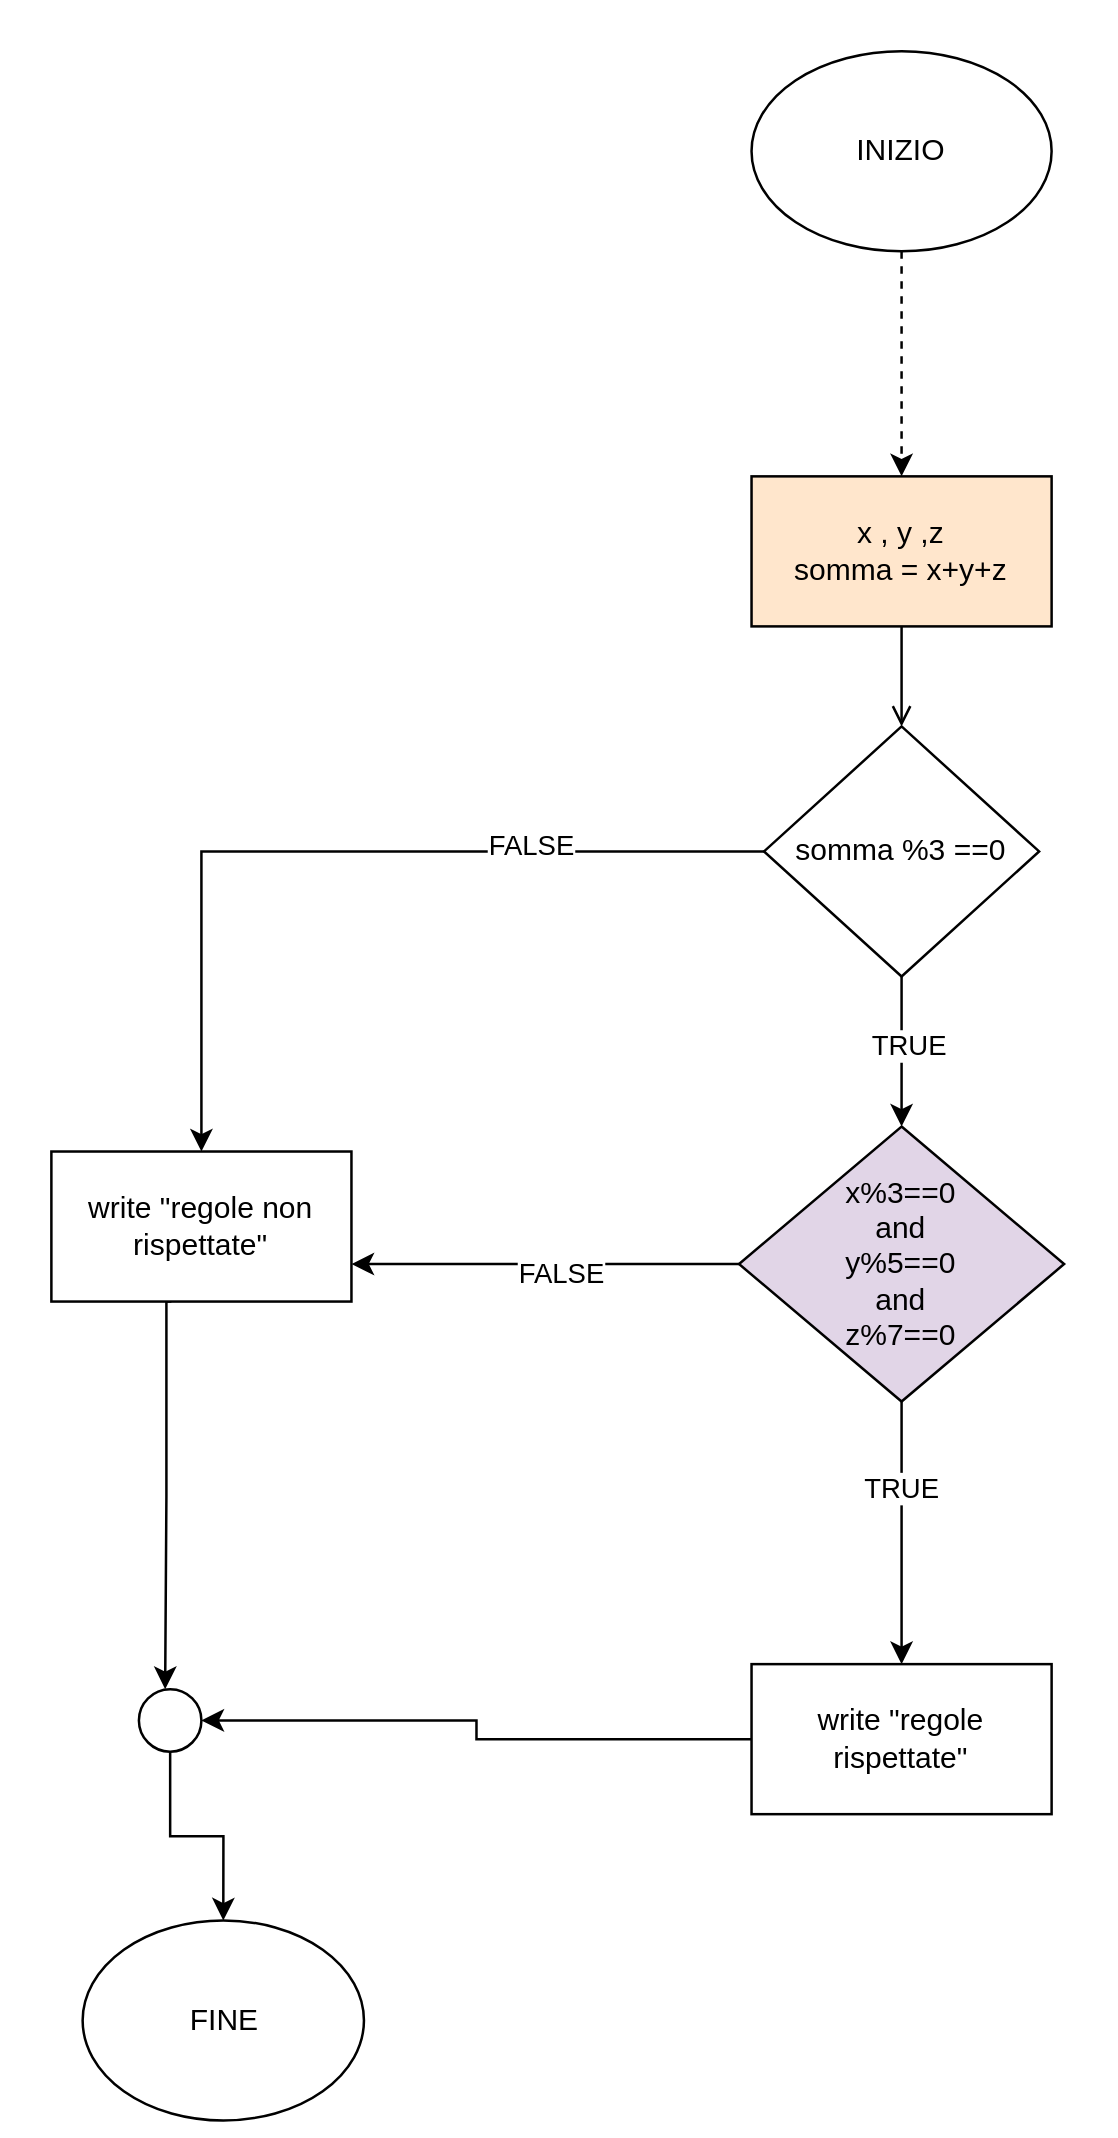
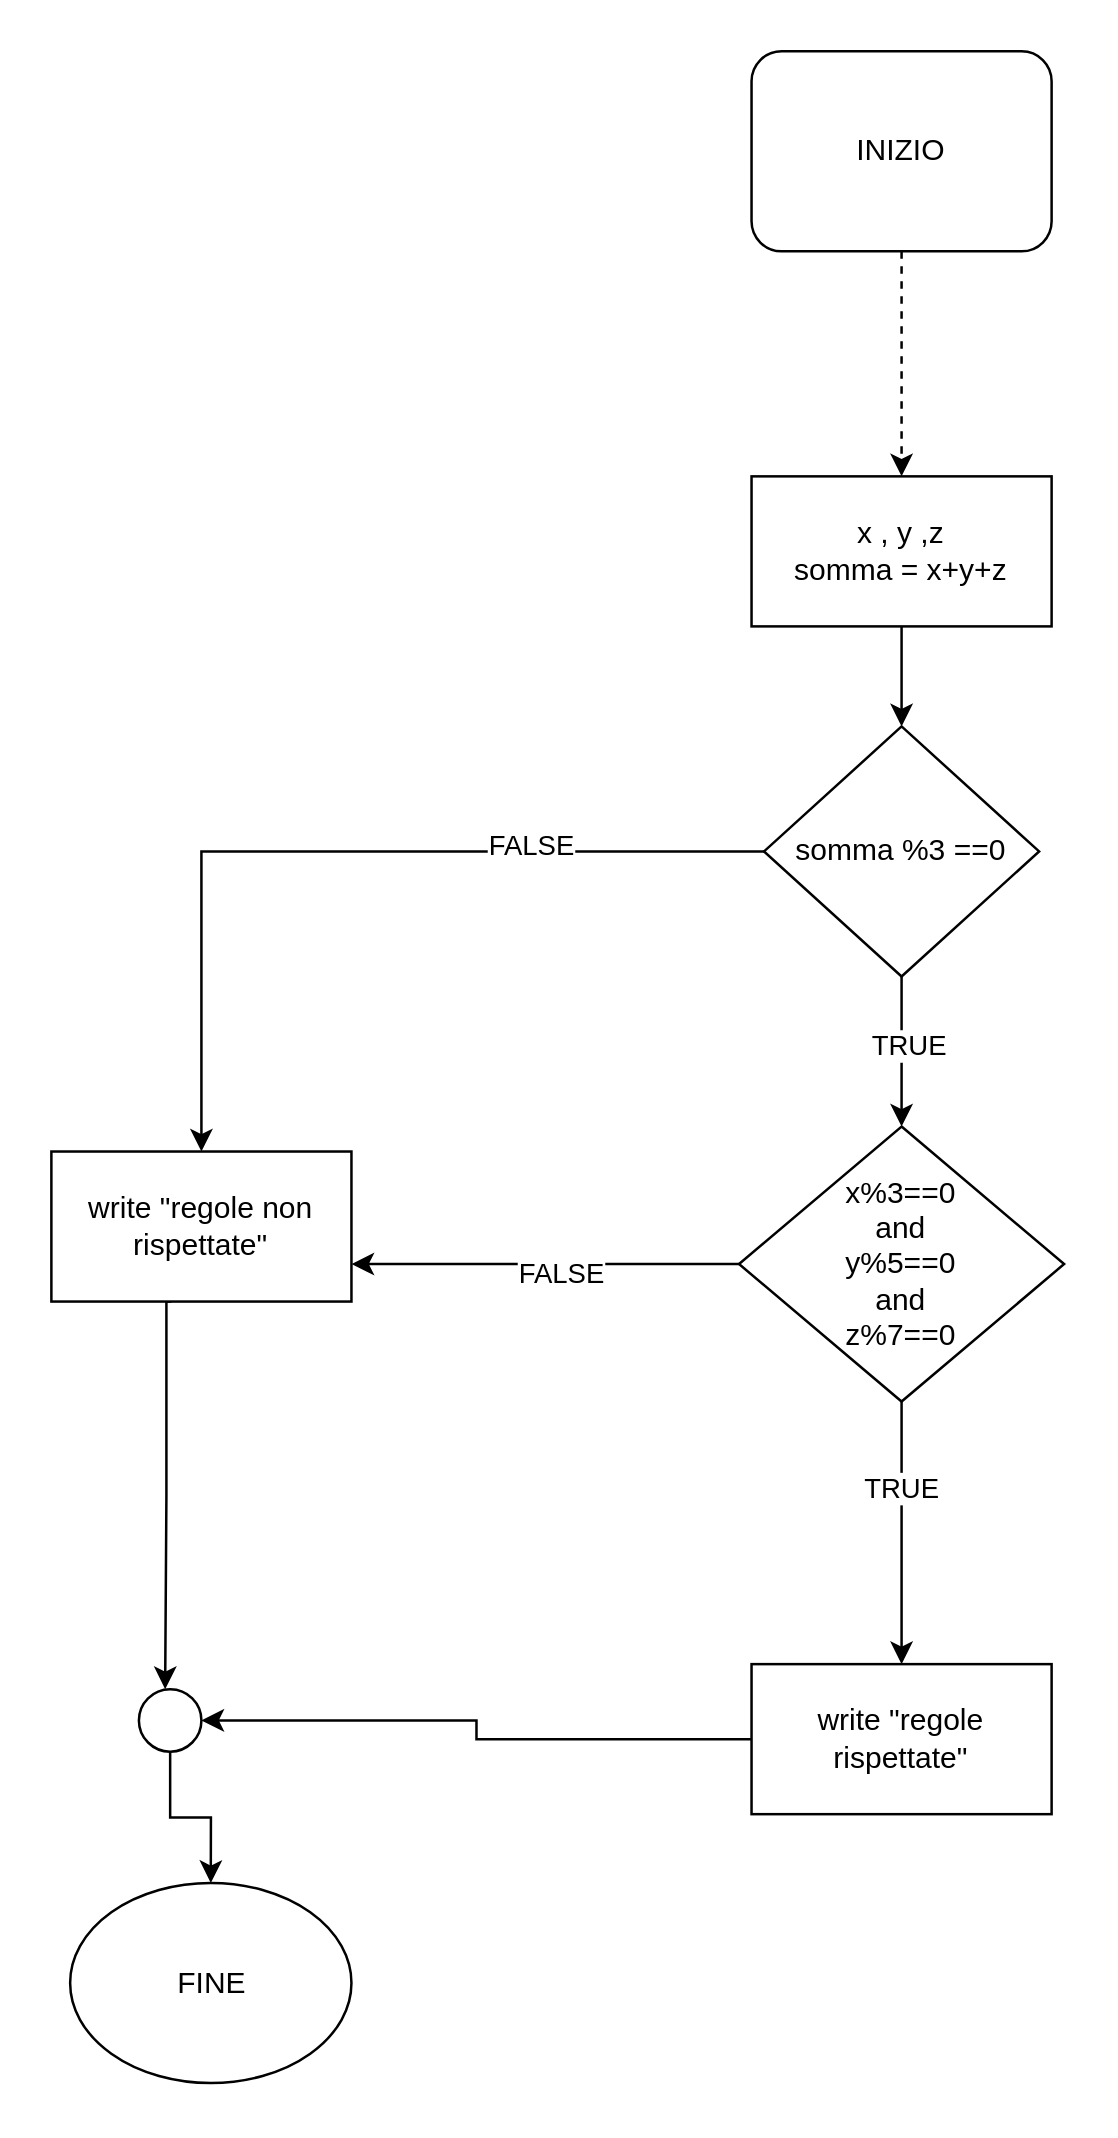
(901, 151) -> (901, 151)
(901, 551) -> (901, 551)
(901, 712) -> (901, 708)
(901, 1264) -> (901, 1264)
(223, 2020) -> (211, 1983)
